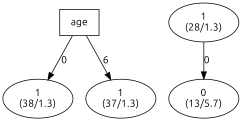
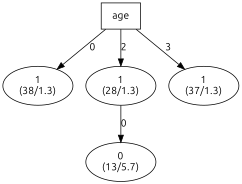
none -> (121, 44)
(106, 61) -> (169, 48)
